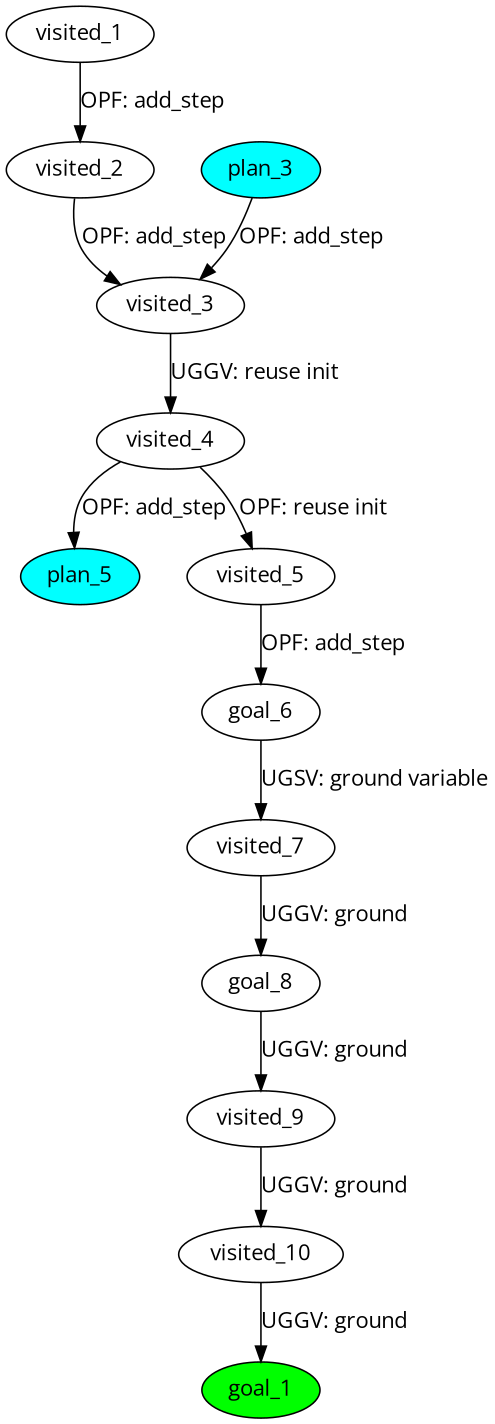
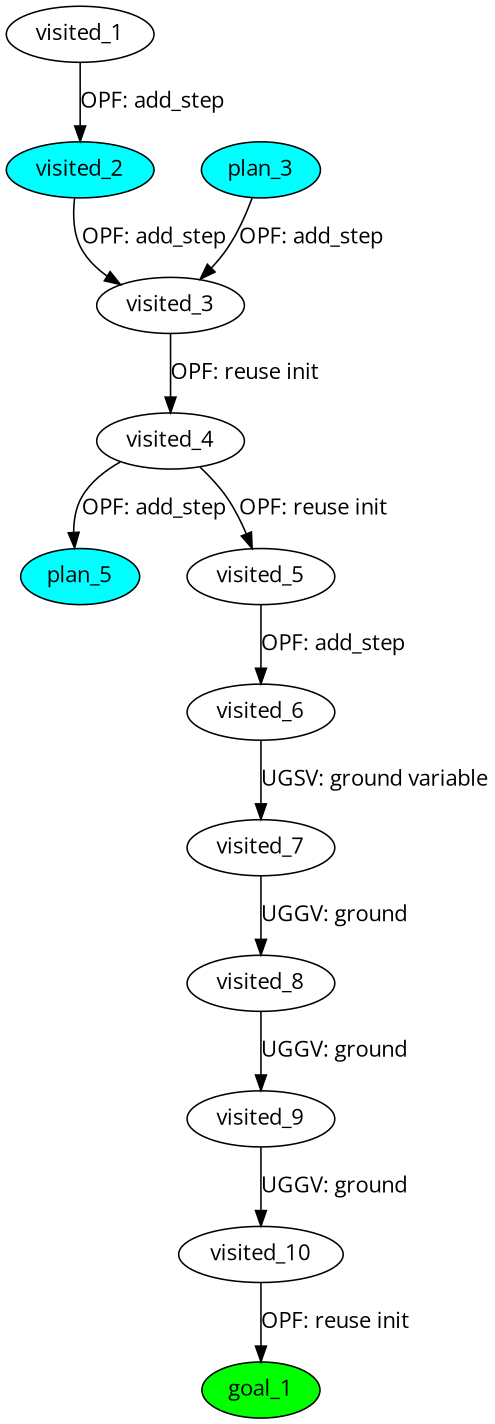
(80, 170) -> (80, 170)
(255, 373) -> (245, 373)
(261, 712) -> (261, 712)
(261, 983) -> (261, 983)
(334, 1322) -> (336, 1322)
